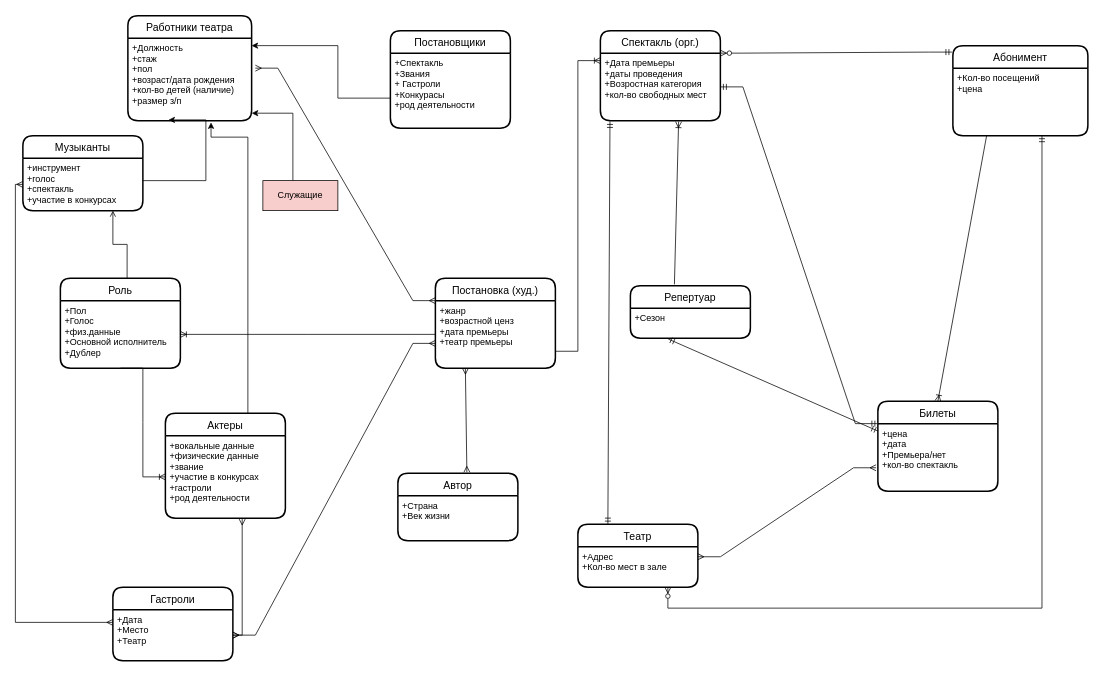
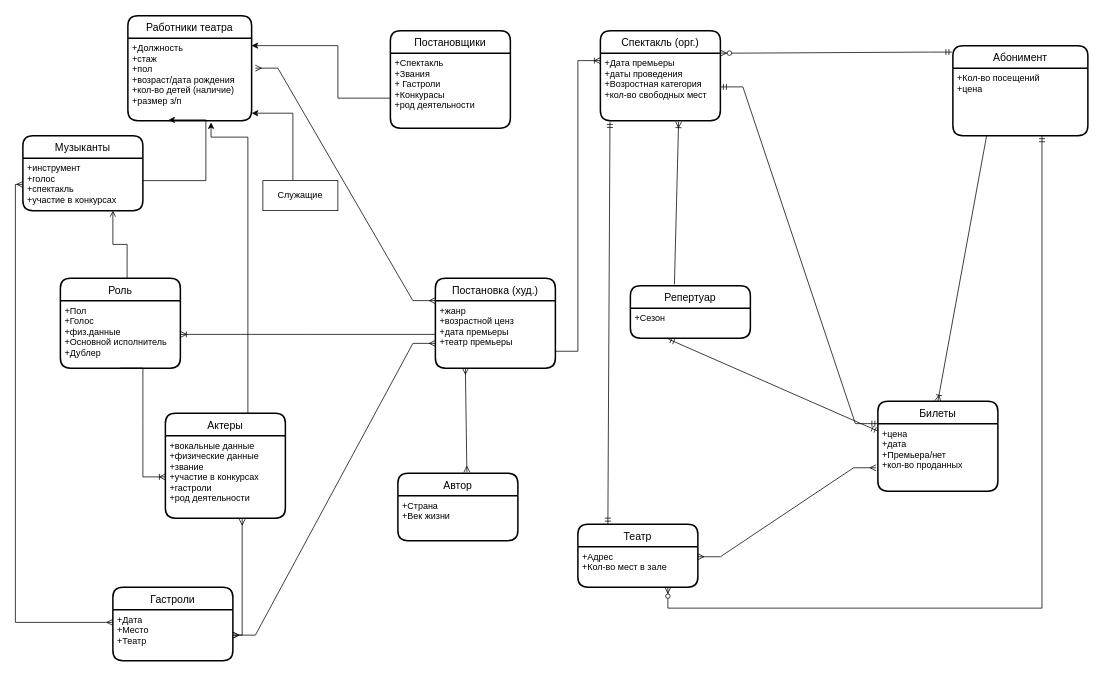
(300, 195) -> (300, 195)
(895, 434) -> (895, 434)
